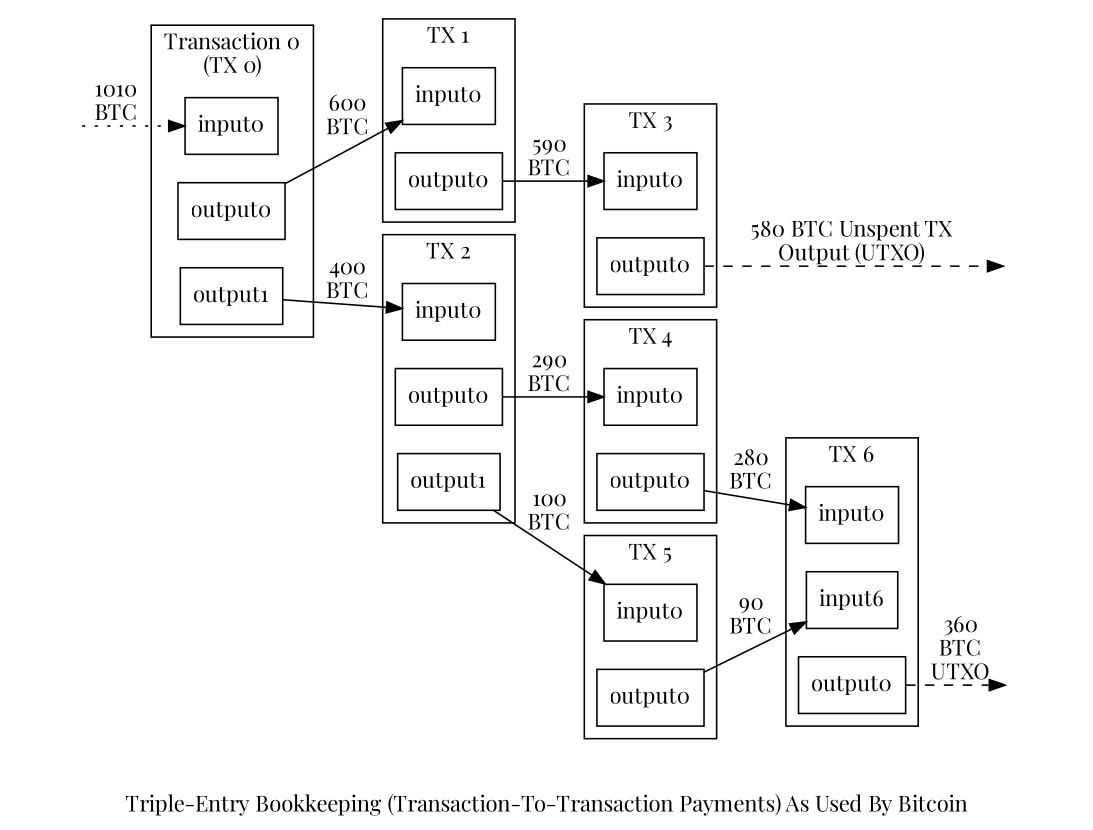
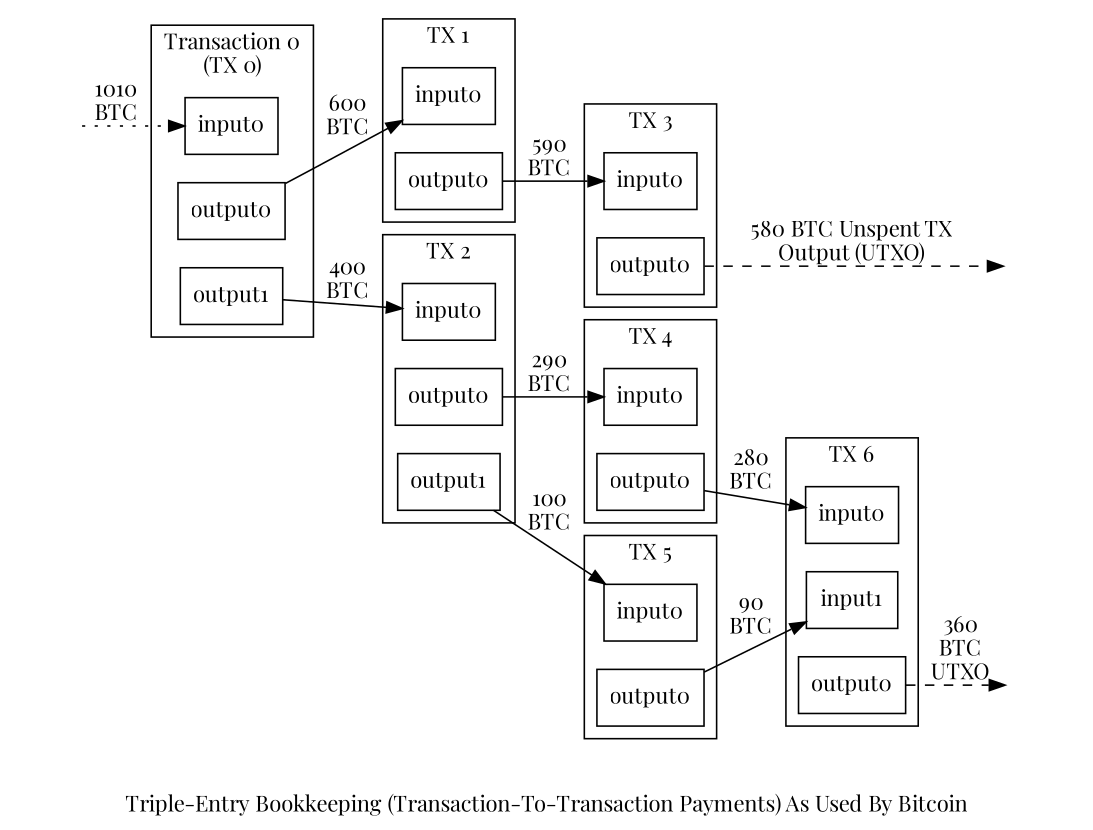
(852, 600) -> (852, 600)
